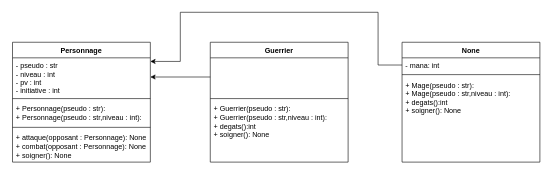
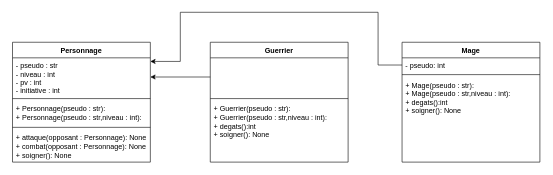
(471, 50) -> (471, 50)
(424, 66) -> (428, 66)
